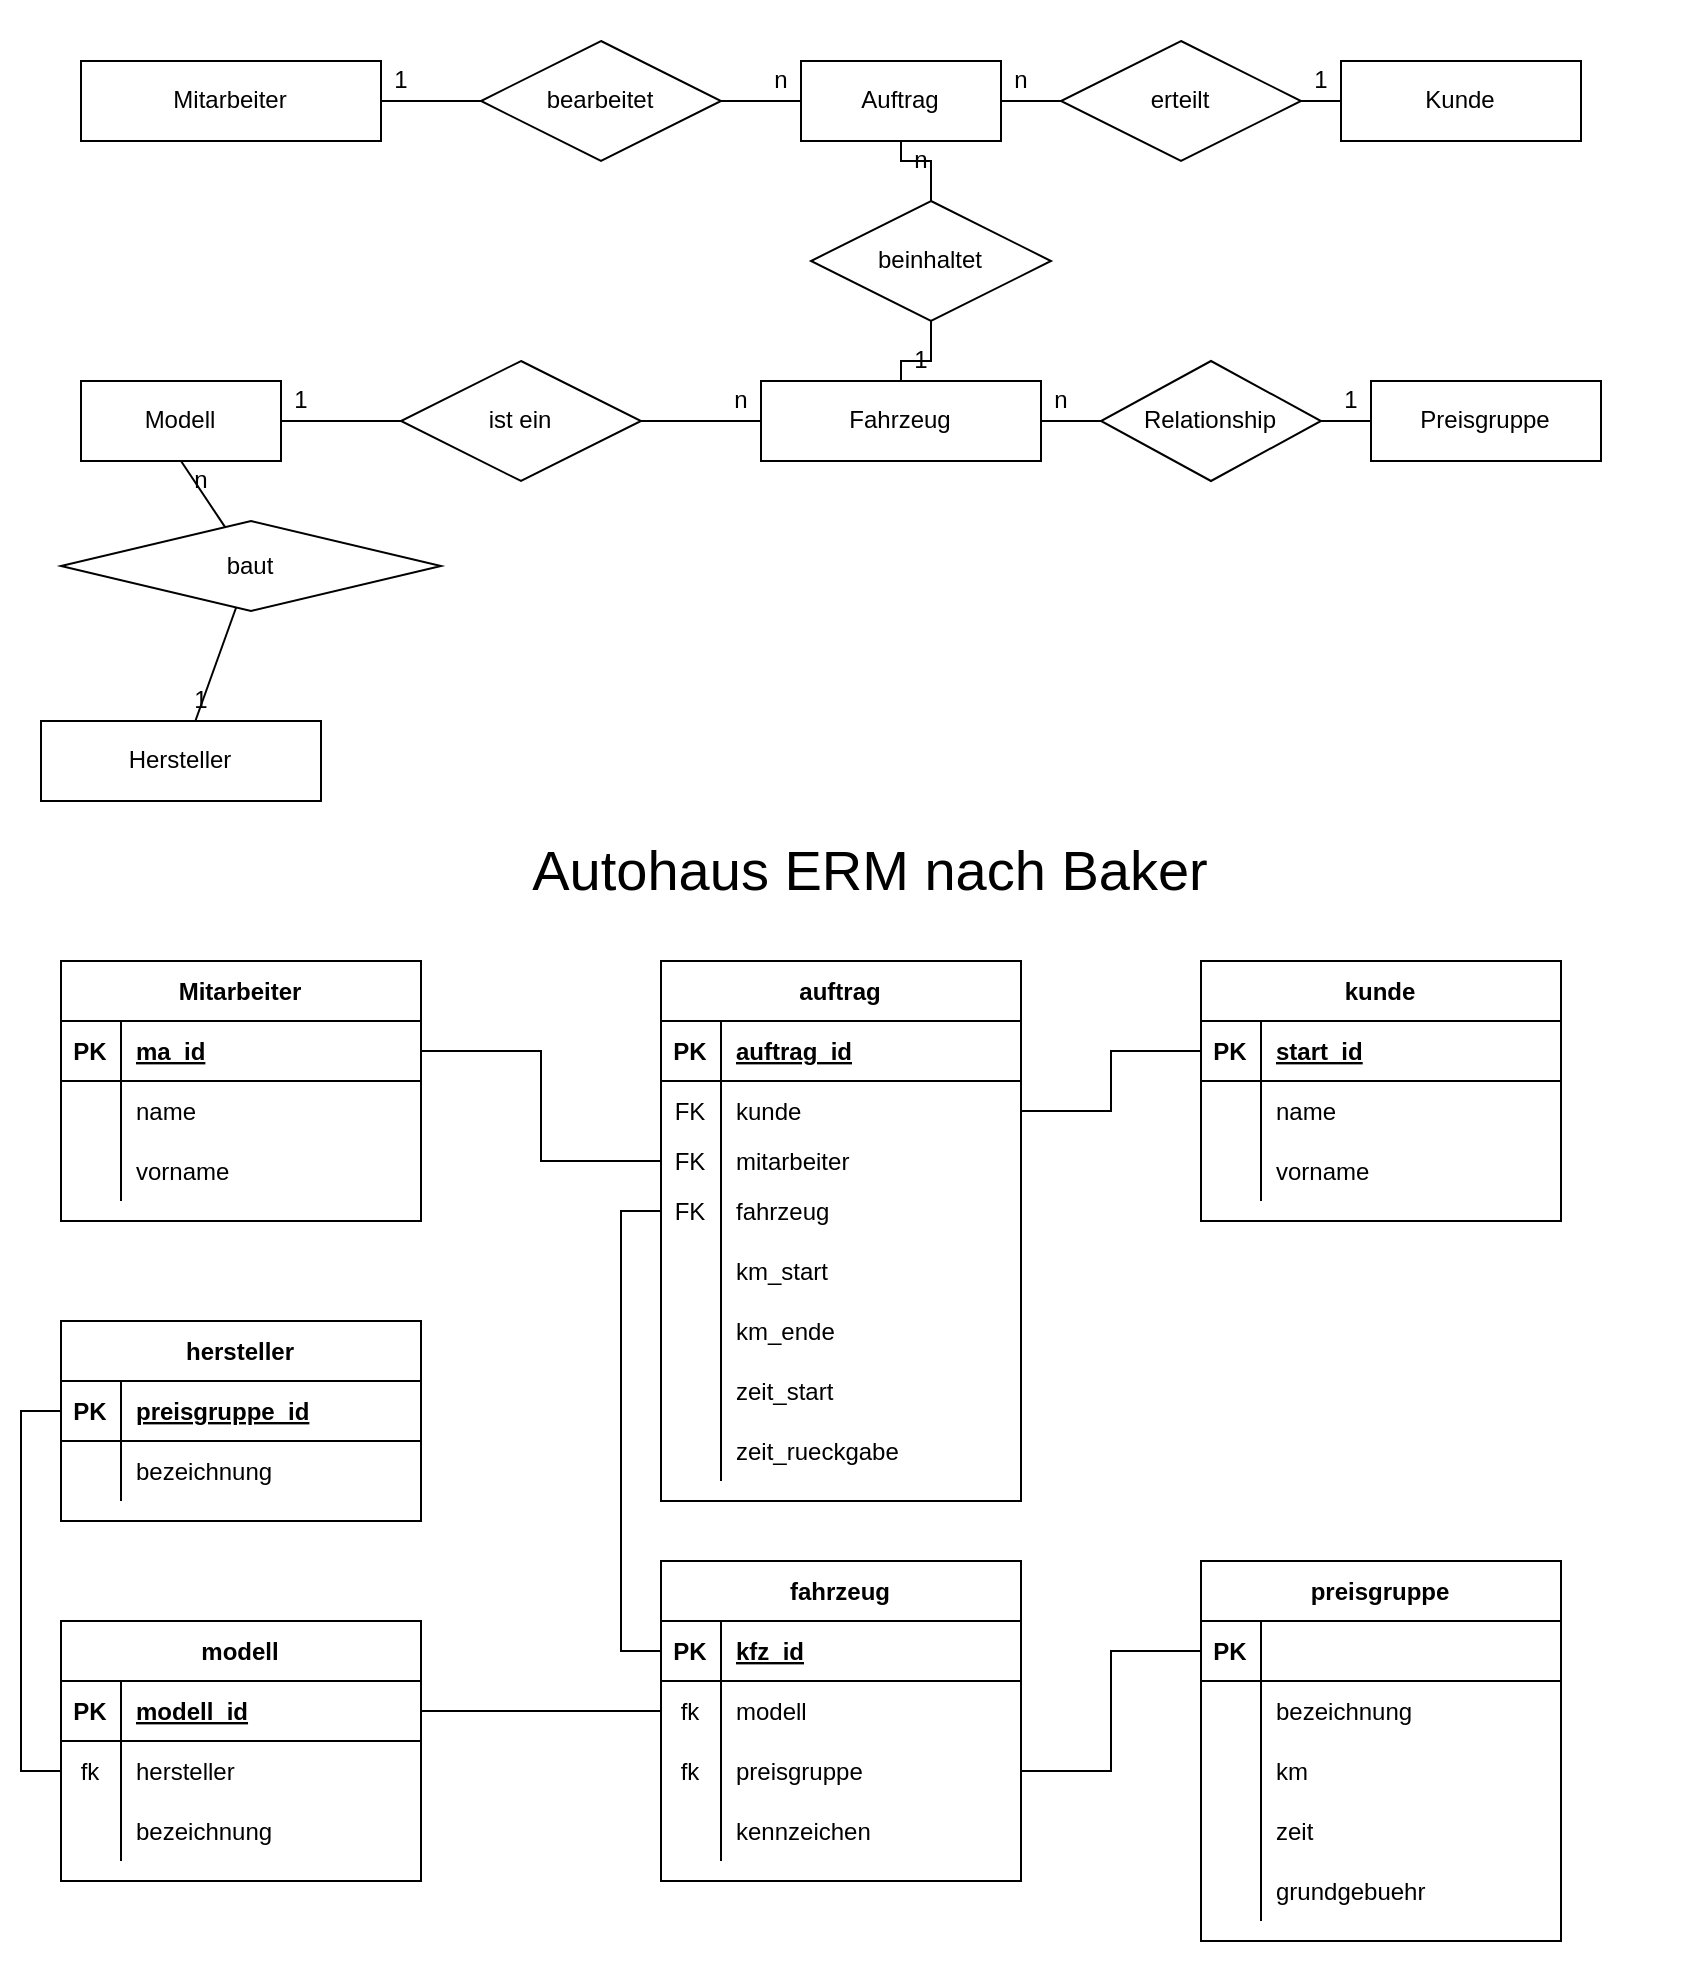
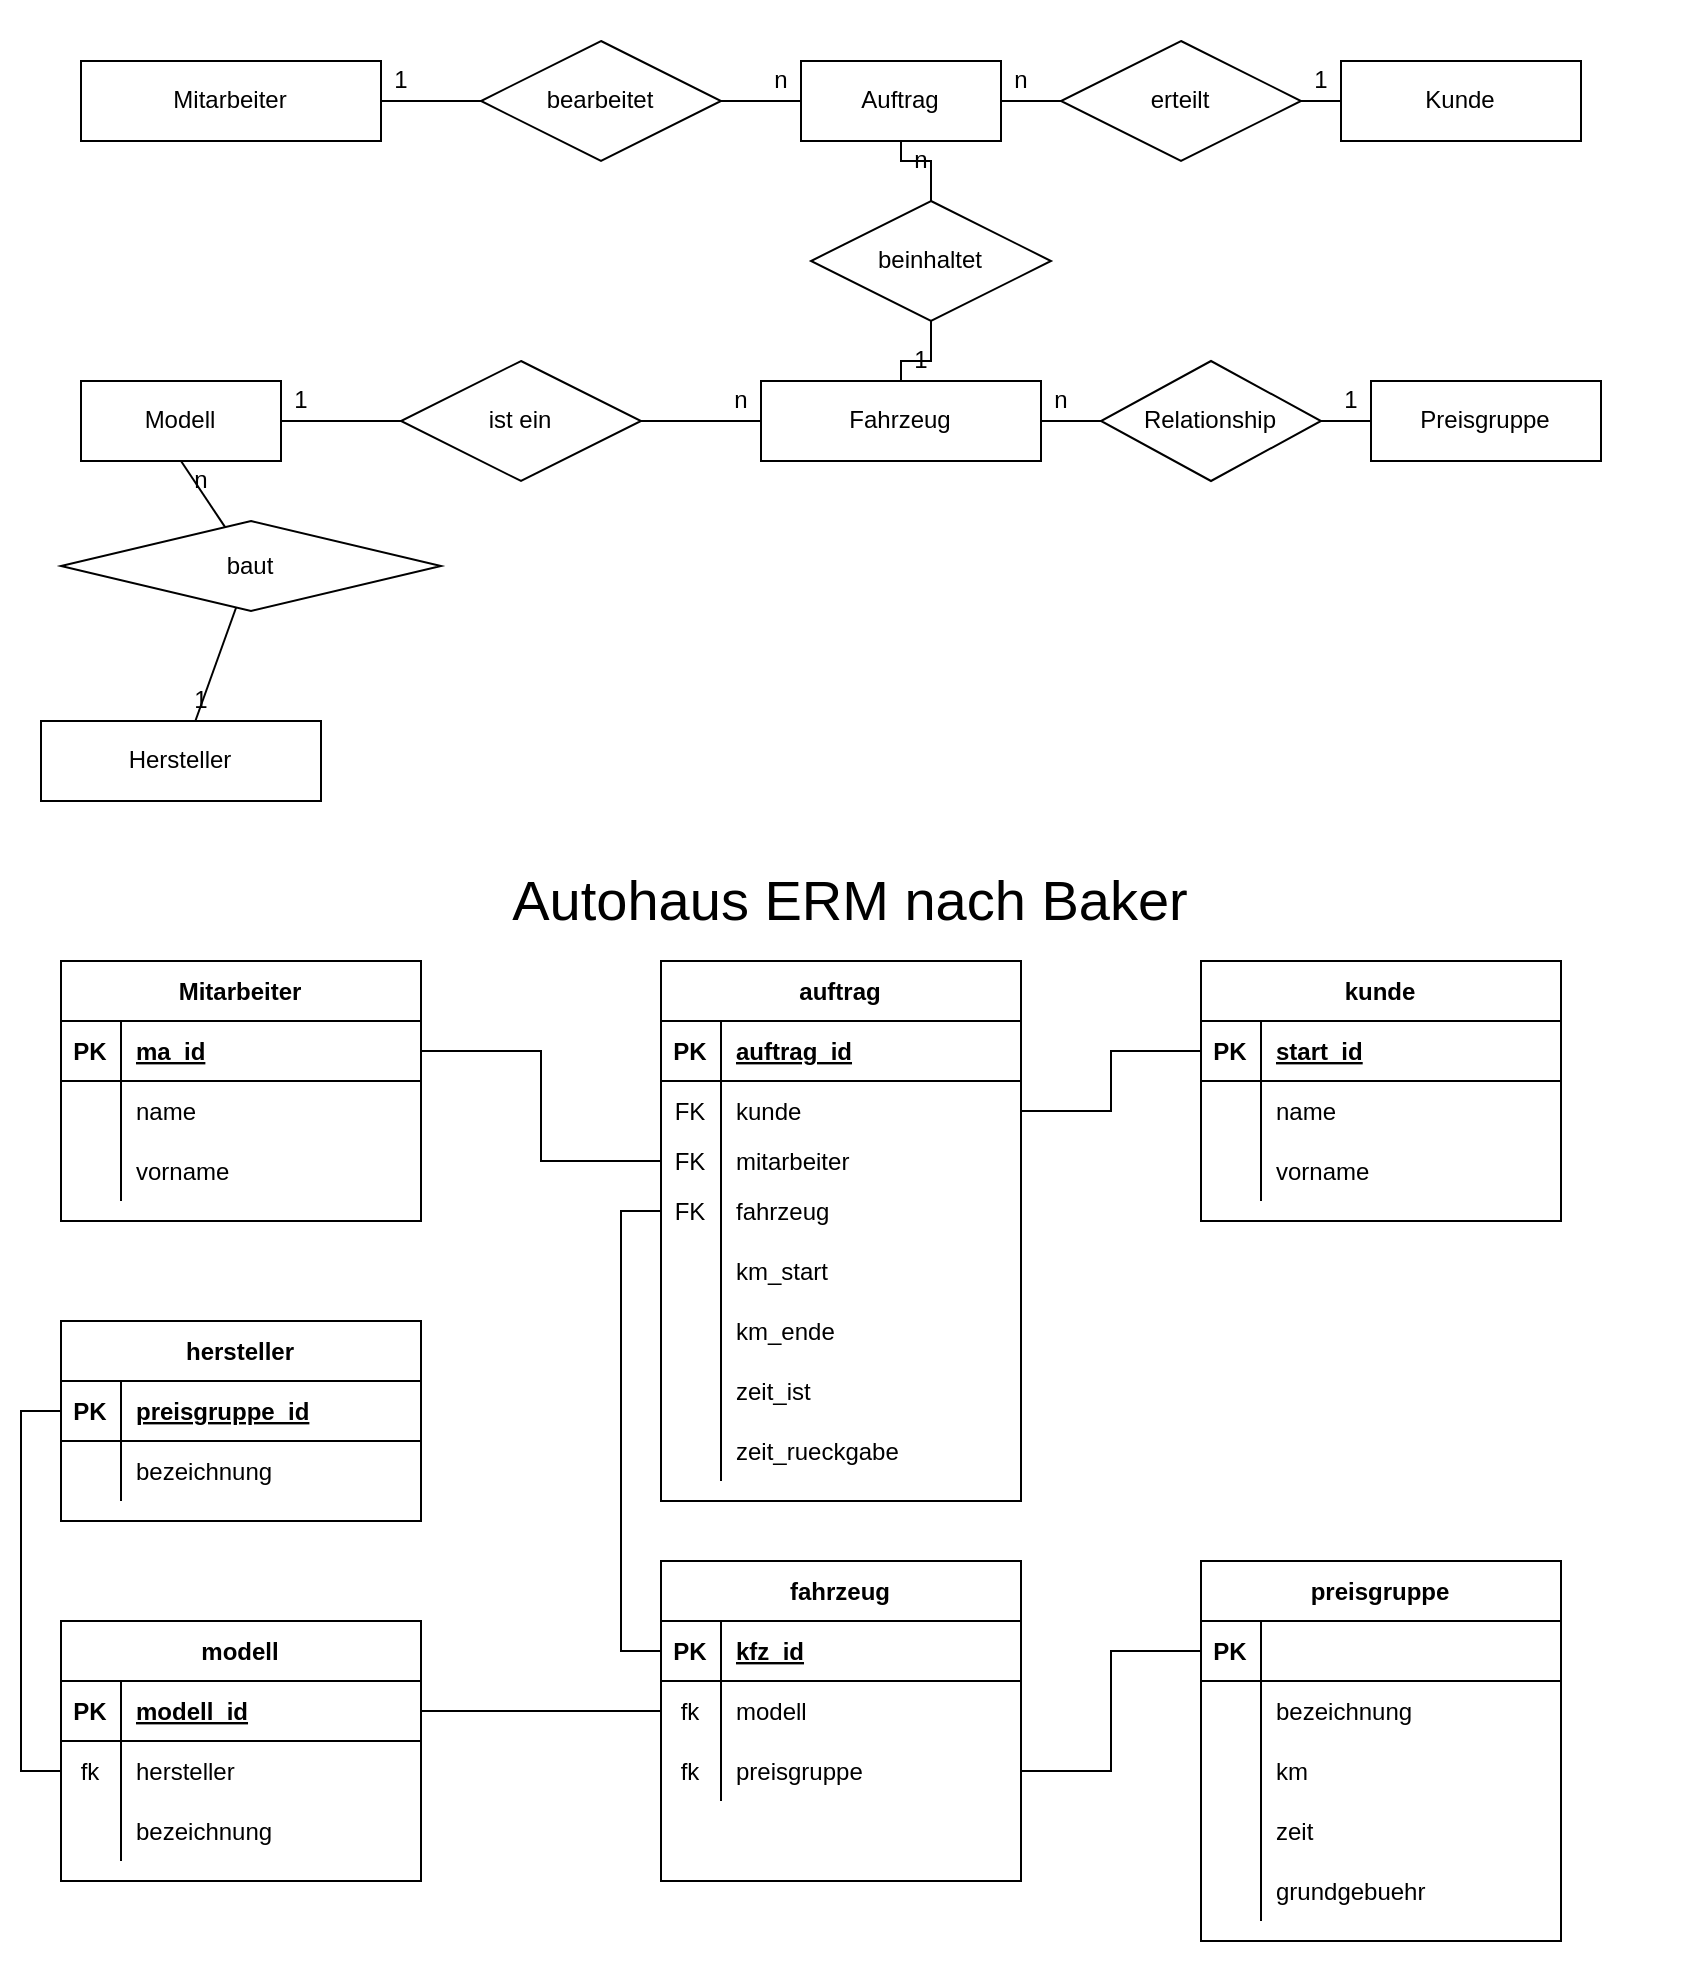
(871, 871) -> (851, 901)
(800, 1392) -> (784, 1392)
(871, 1831) -> none
